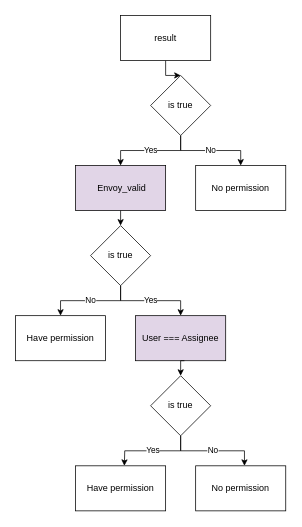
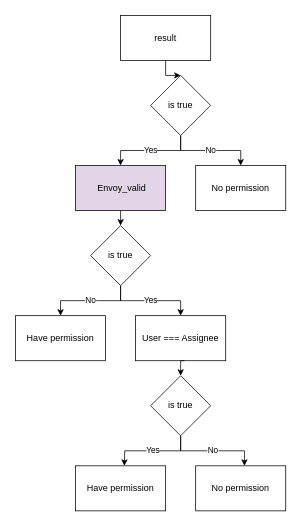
(180, 338) -> (180, 338)
